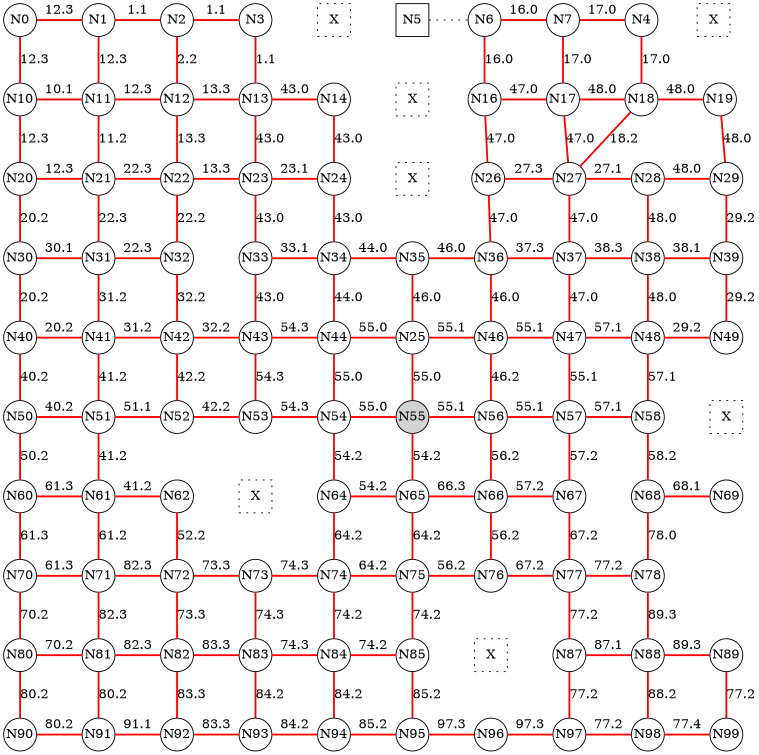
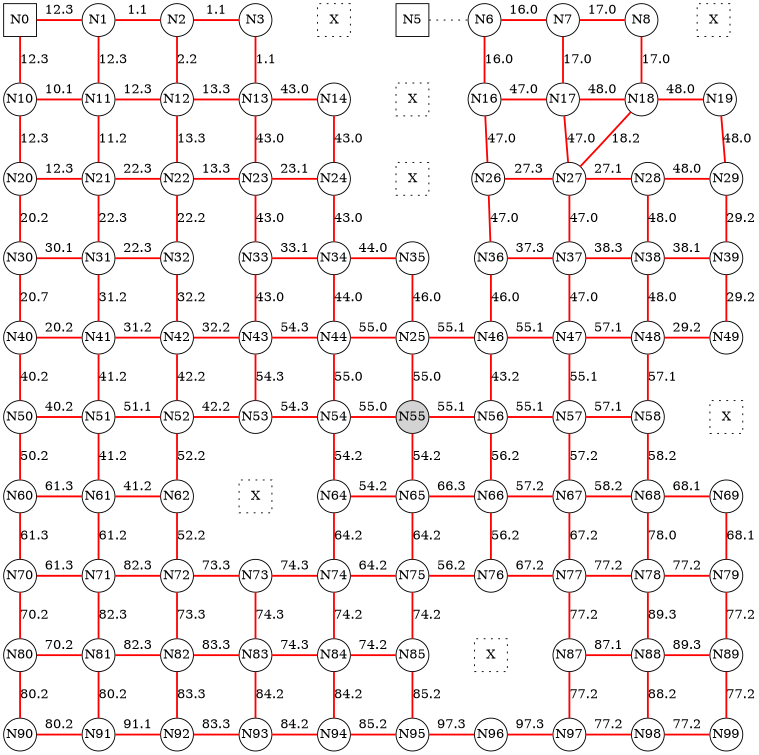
(20, 20) -> (20, 20)
(641, 20) -> (641, 20)
(452, 258) -> none
(35, 298) -> (35, 298)
(506, 377) -> (506, 377)
none -> (177, 457)
none -> (609, 496)
none -> (726, 576)
(687, 725) -> (687, 725)
